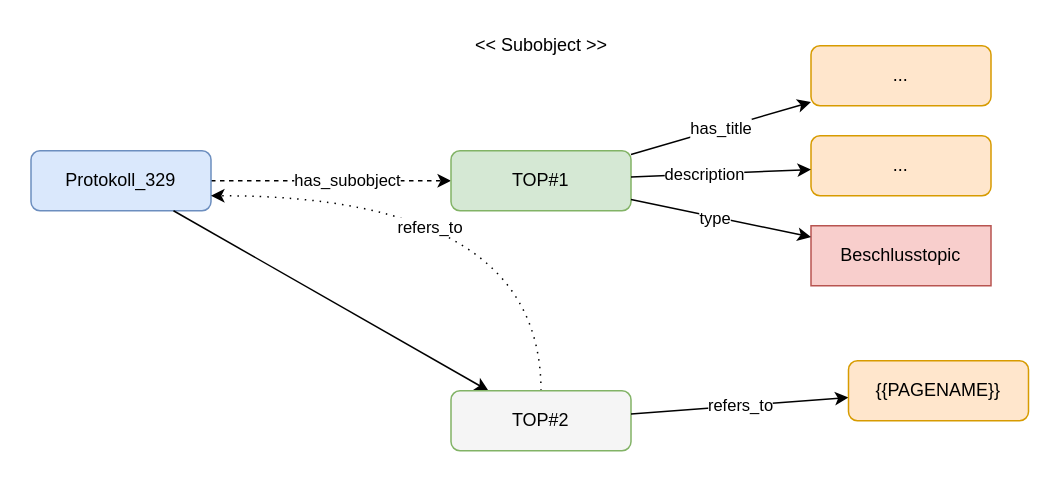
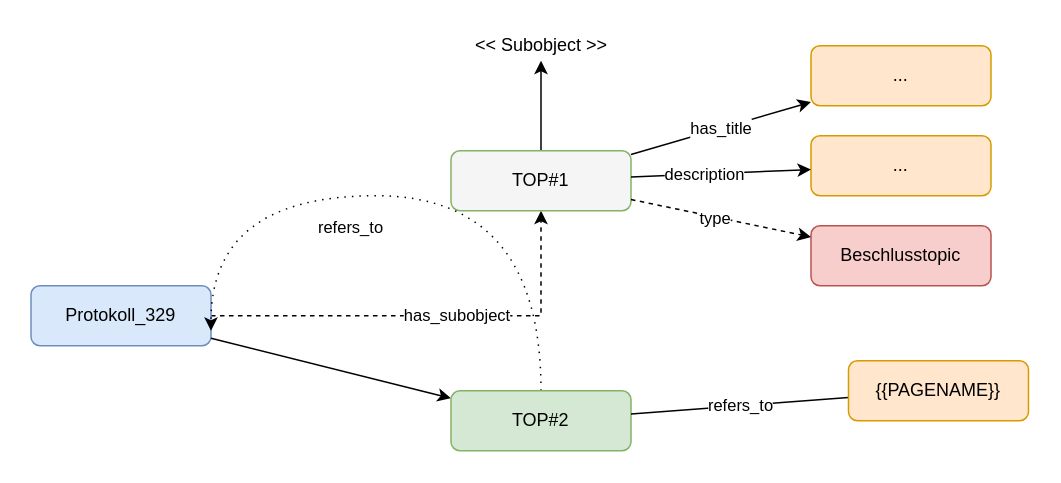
none -> (541, 111)
(121, 181) -> (121, 316)
(541, 181) -> (541, 181)
(764, 227) -> (764, 227)
(901, 256) -> (901, 256)
(837, 398) -> (841, 398)
(541, 421) -> (541, 421)
